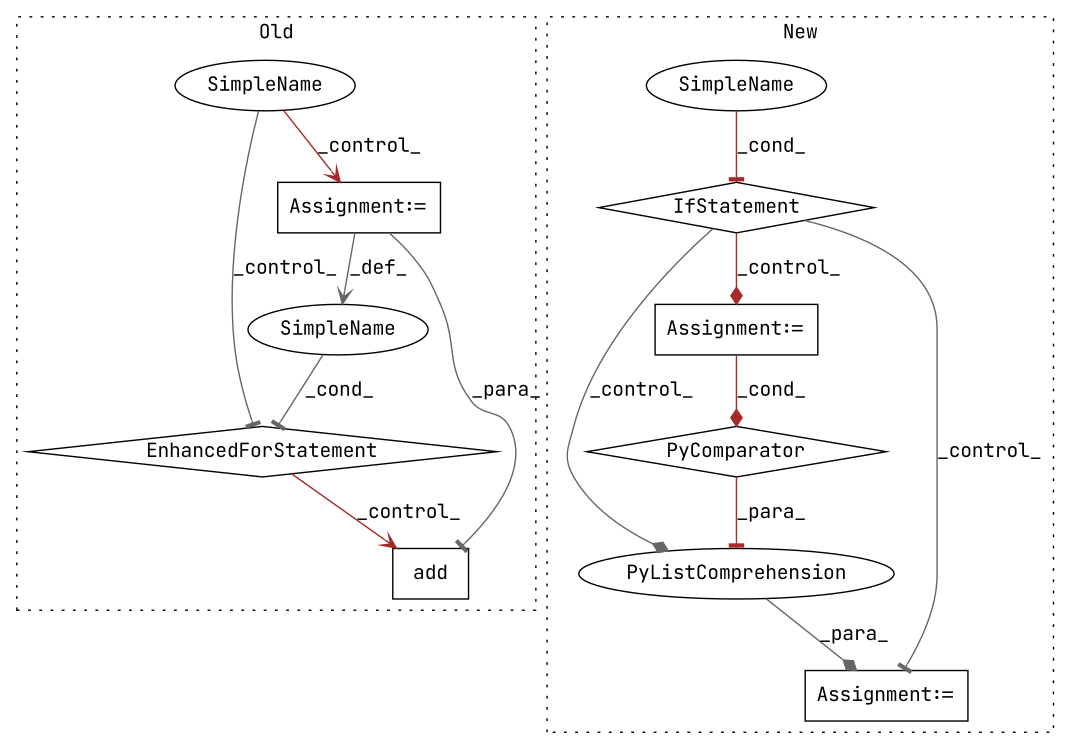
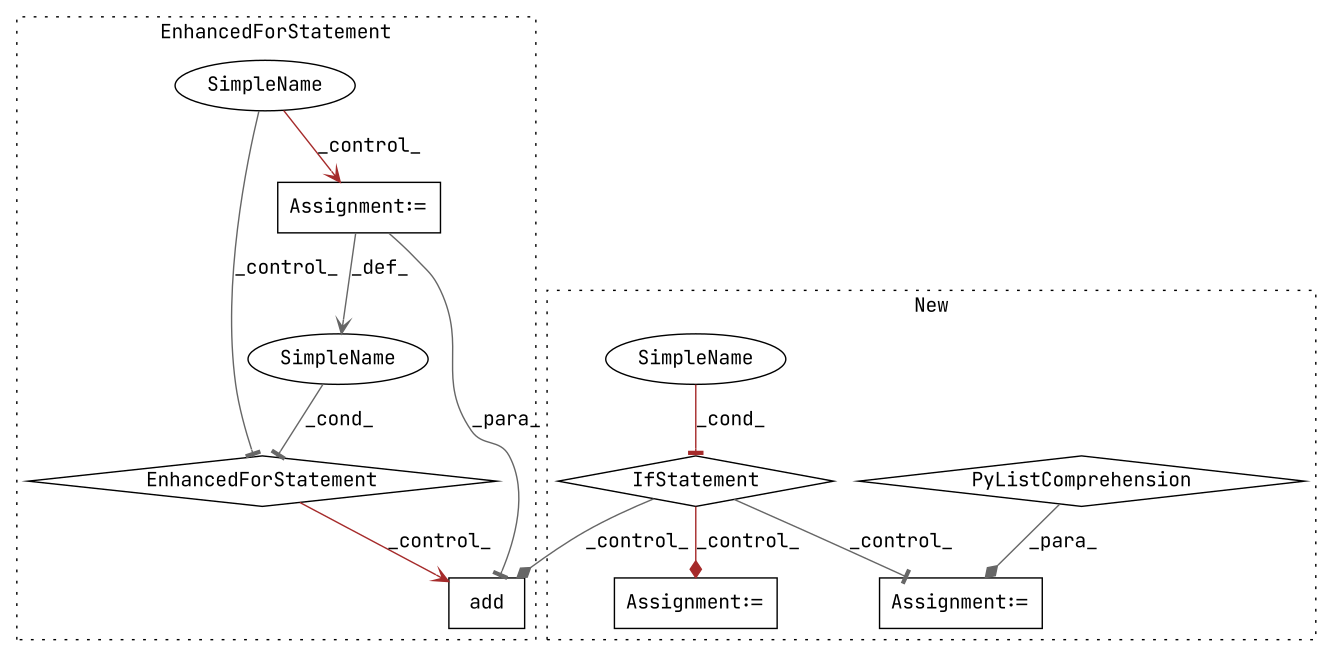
(276, 33) -> (276, 33)
(589, 386) -> (590, 529)
(736, 452) -> none
(736, 574) -> (1082, 481)
